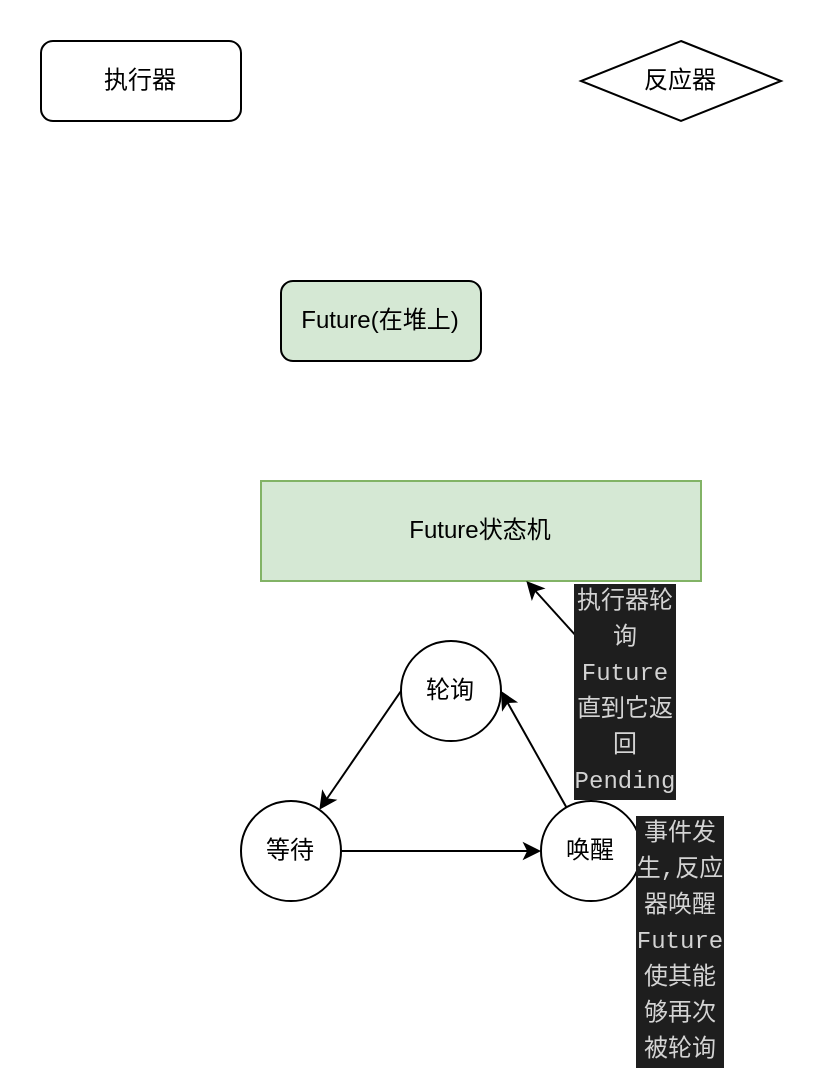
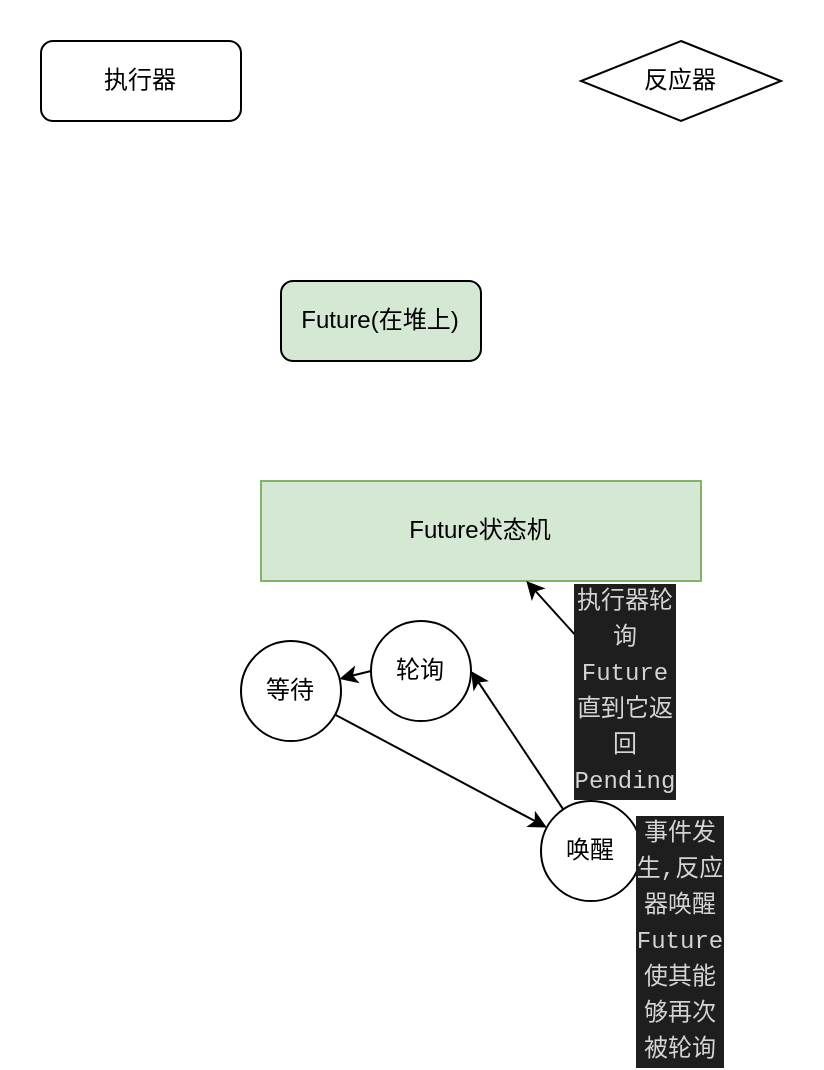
(451, 691) -> (421, 671)
(291, 851) -> (291, 691)
